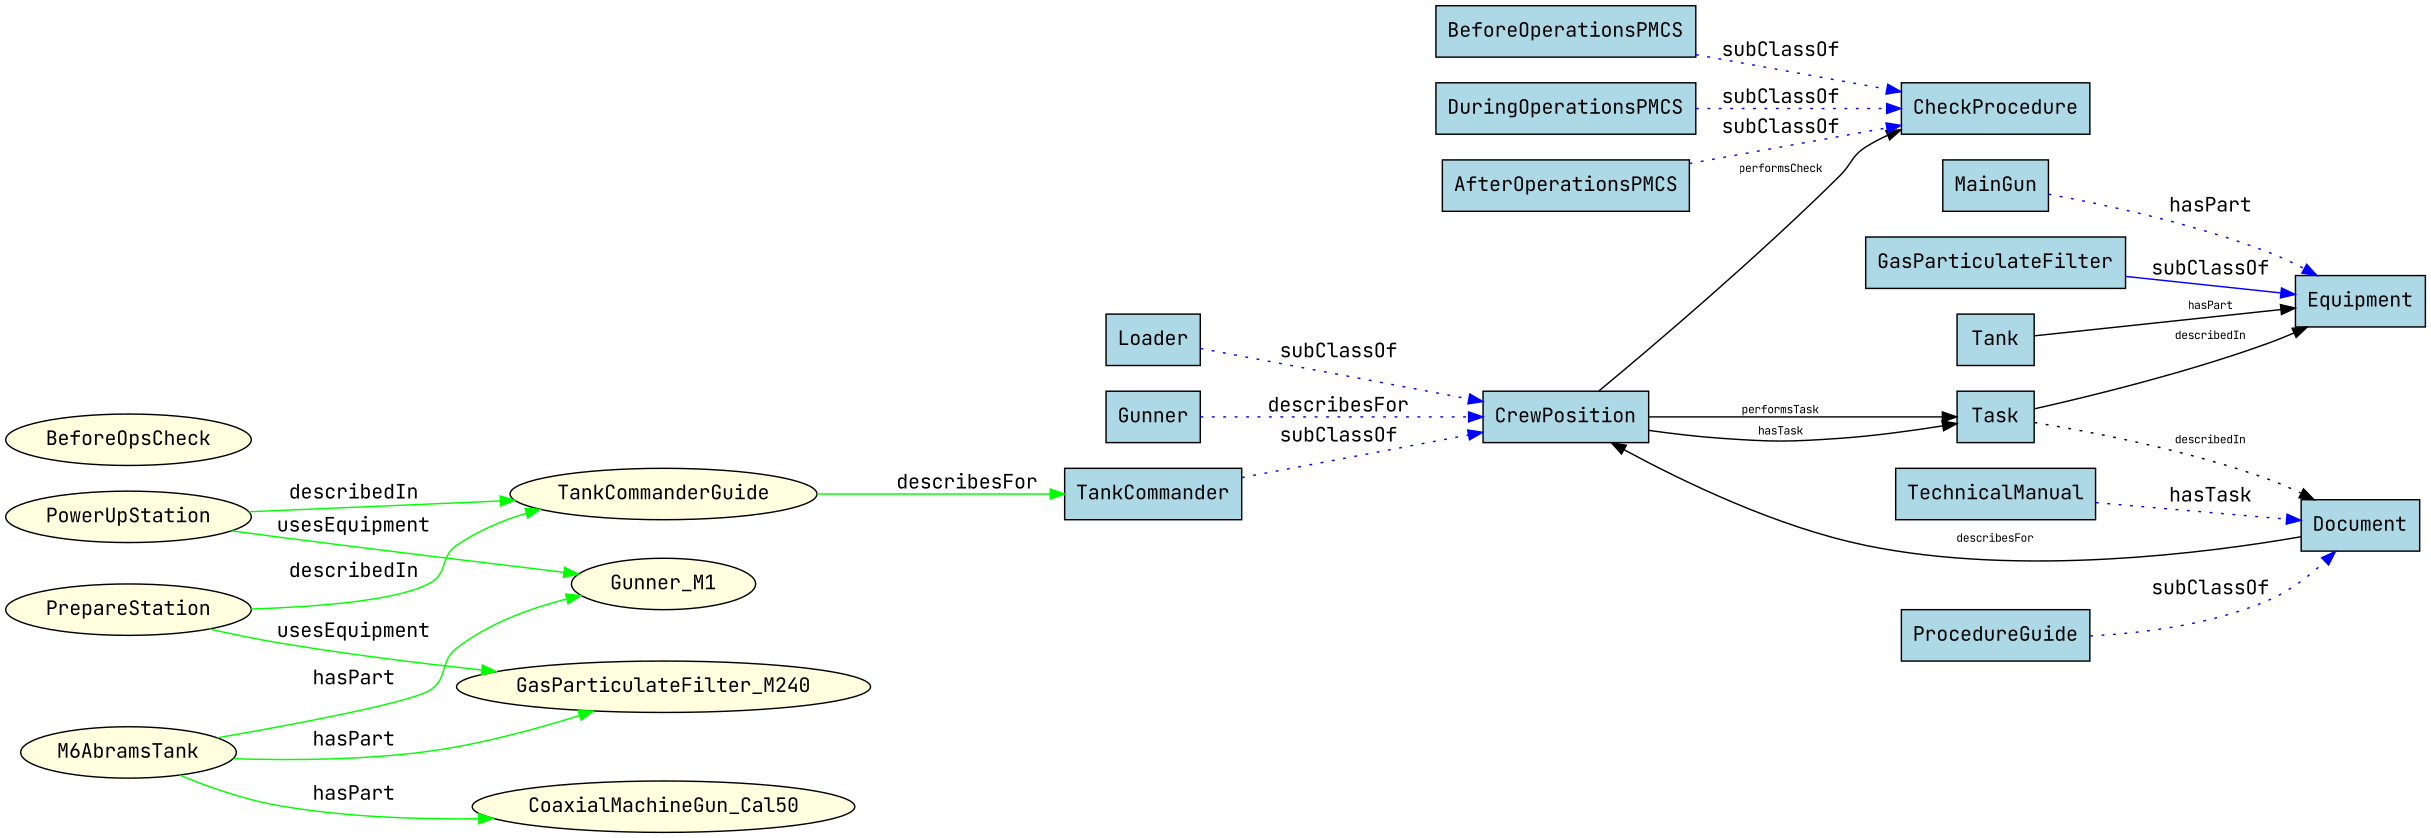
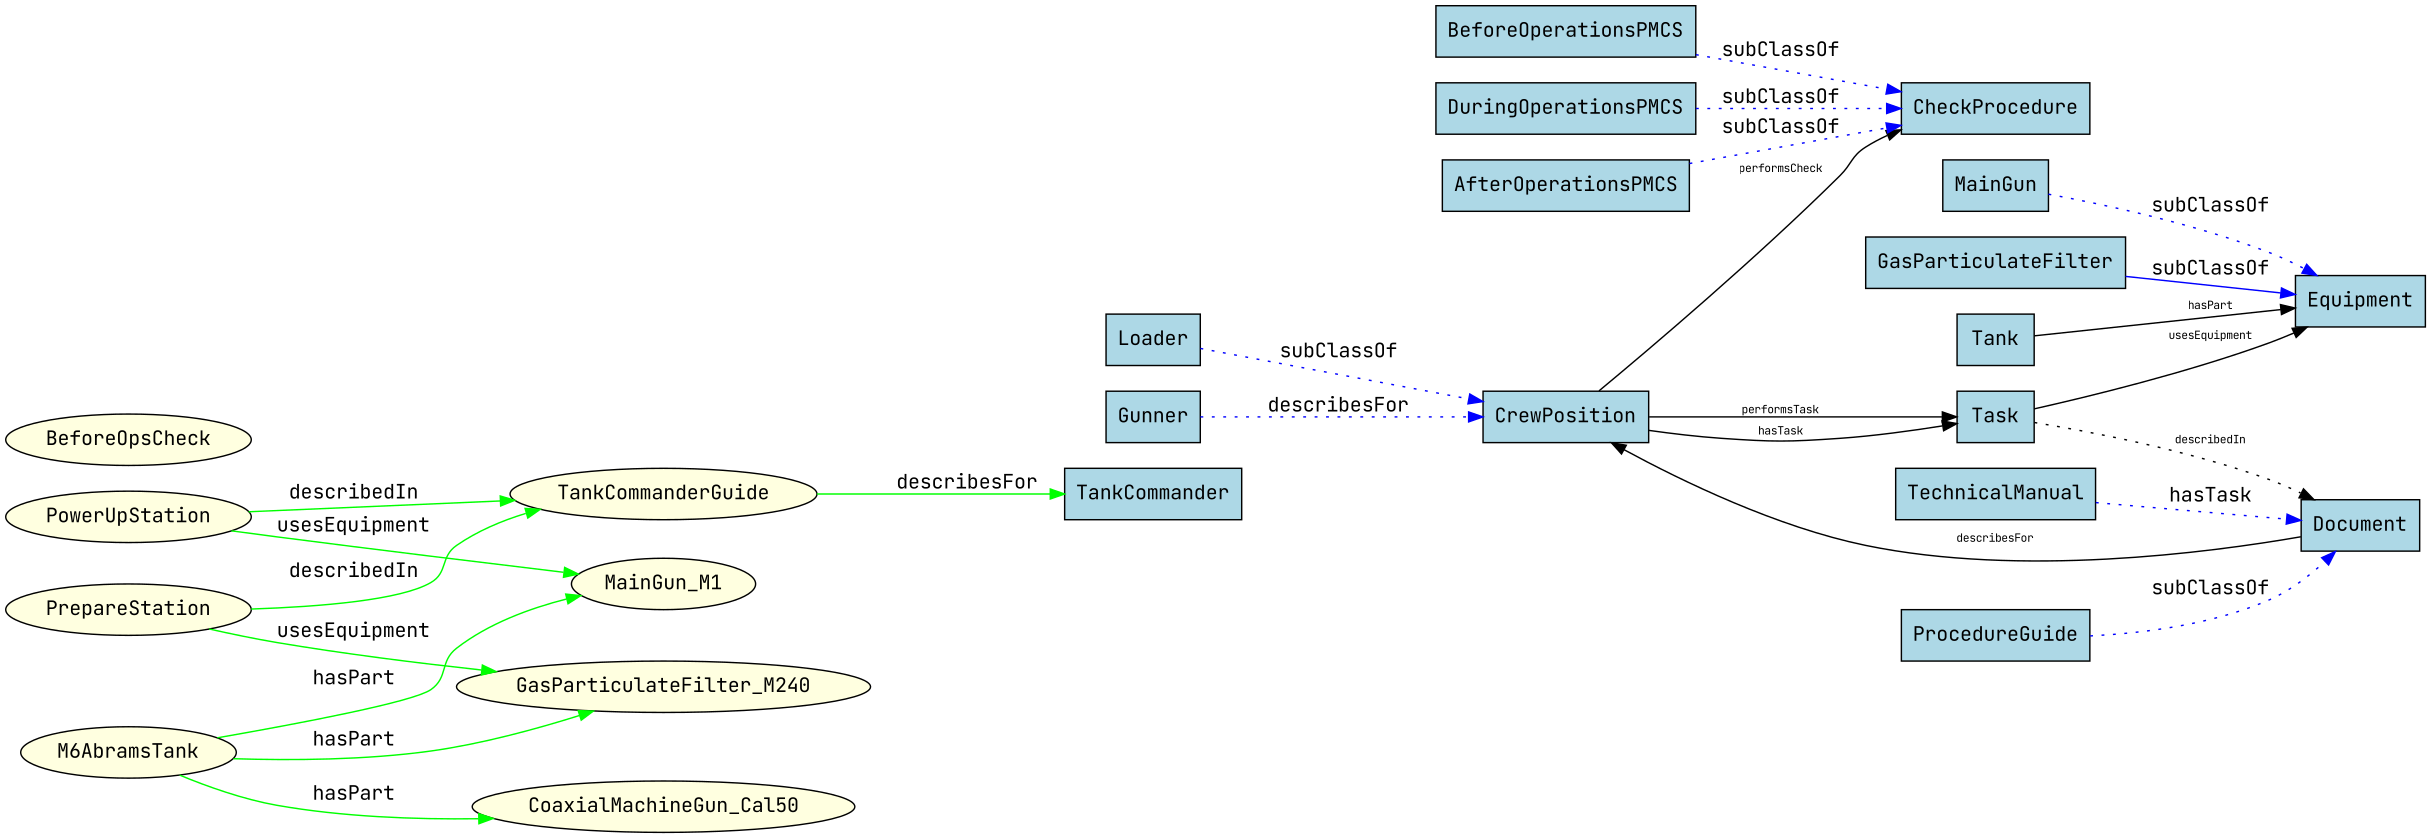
(2210, 206) -> (2210, 206)
(2210, 336) -> (2210, 336)
(1355, 456) -> none
(664, 584) -> (664, 584)
